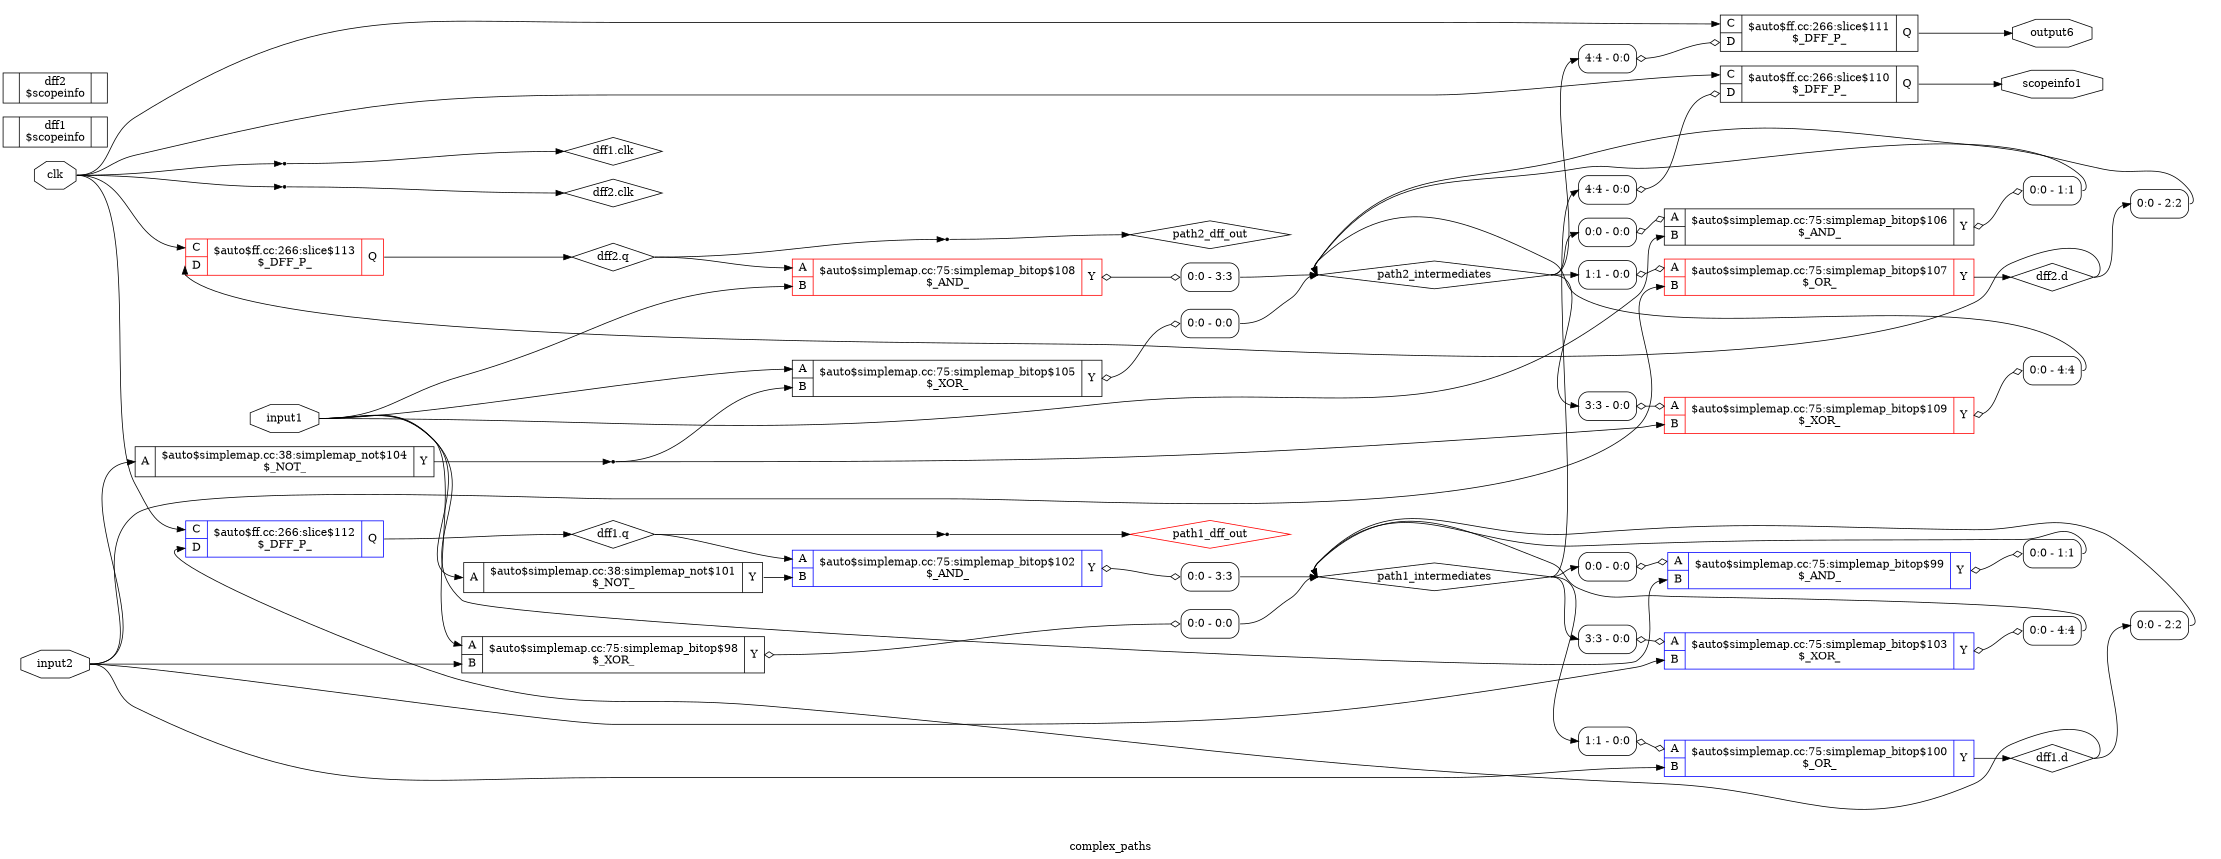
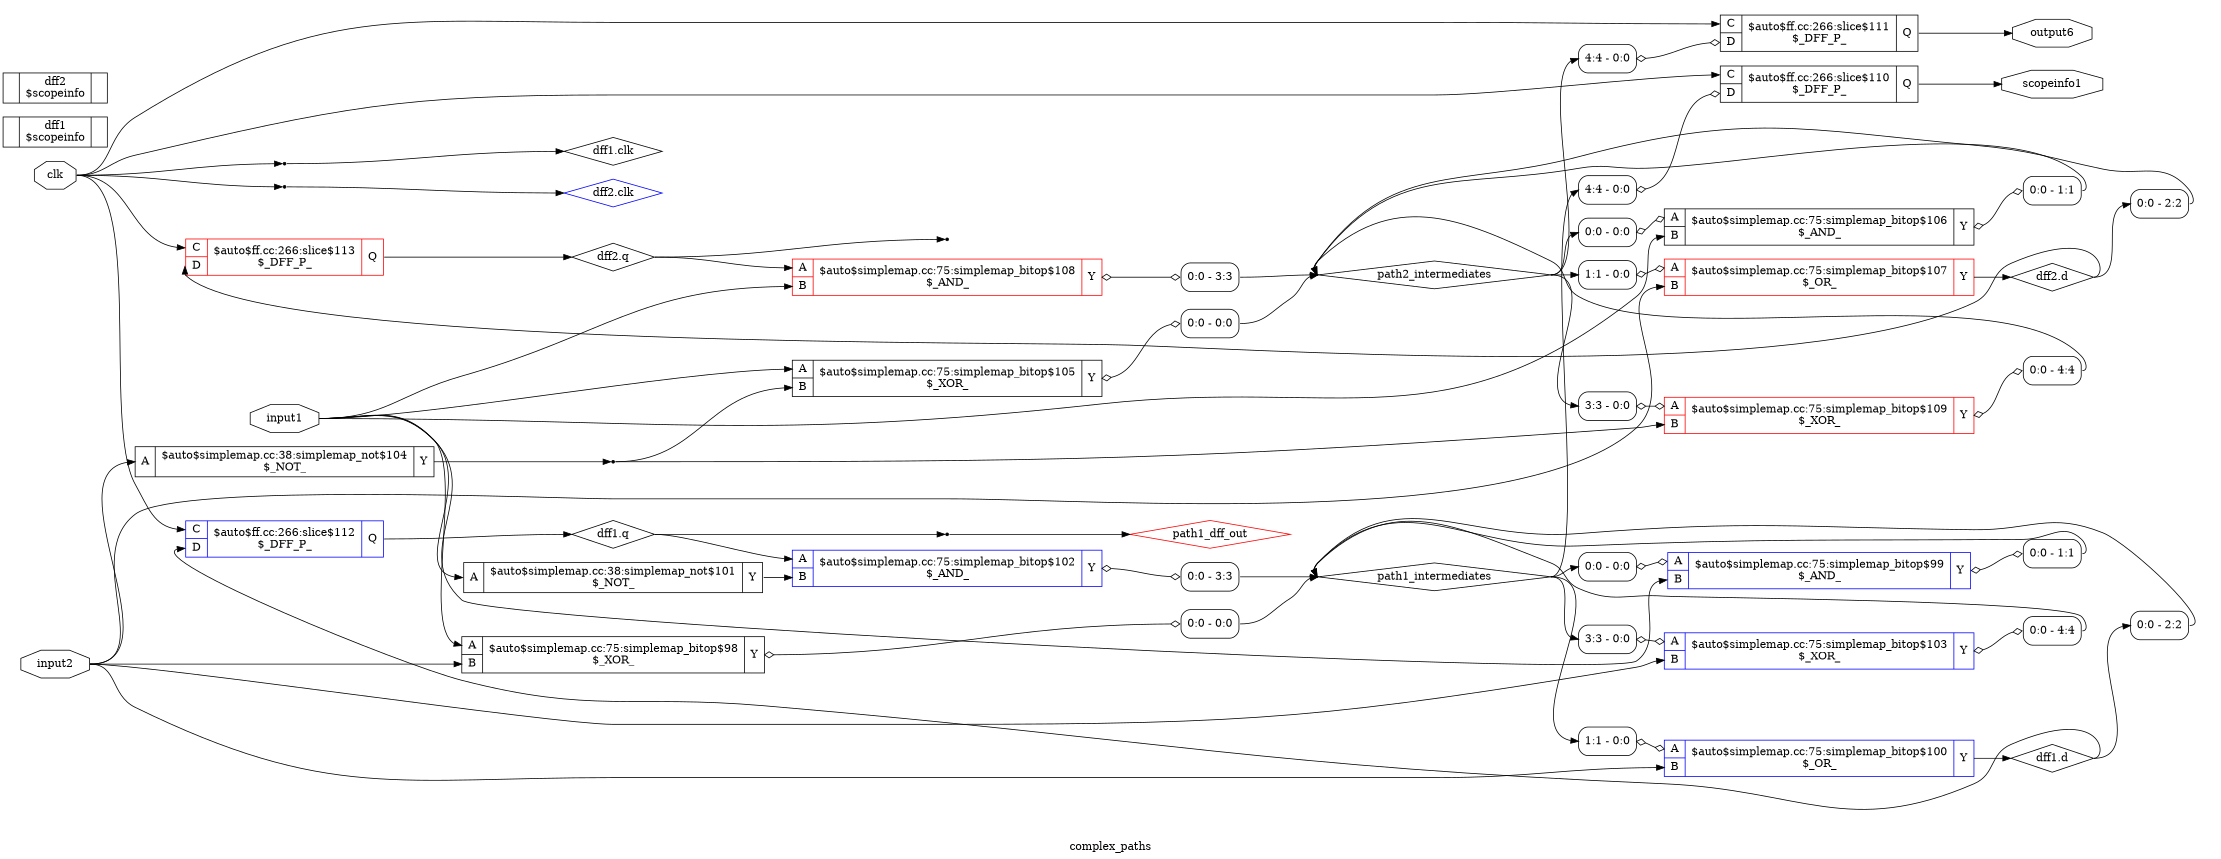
(613, 193) -> (613, 193)
(1210, 235) -> none
